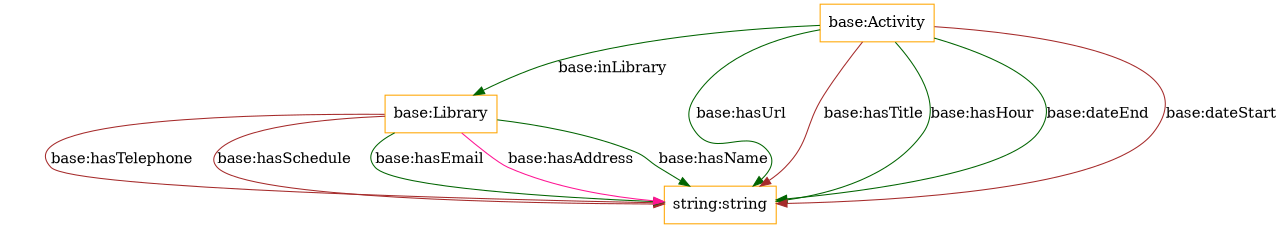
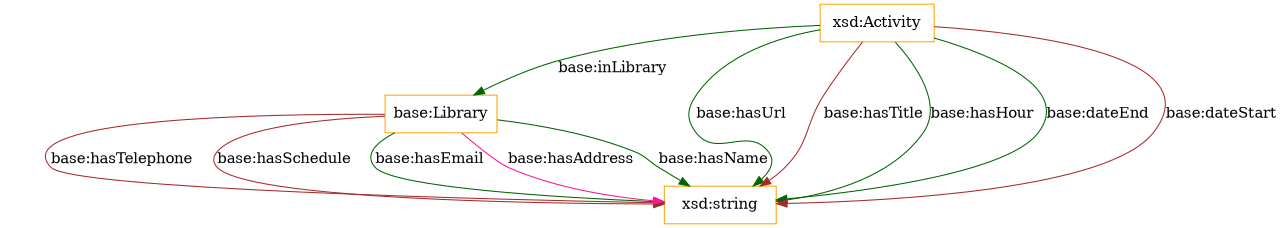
(877, 23) -> (877, 23)
(720, 205) -> (720, 205)
